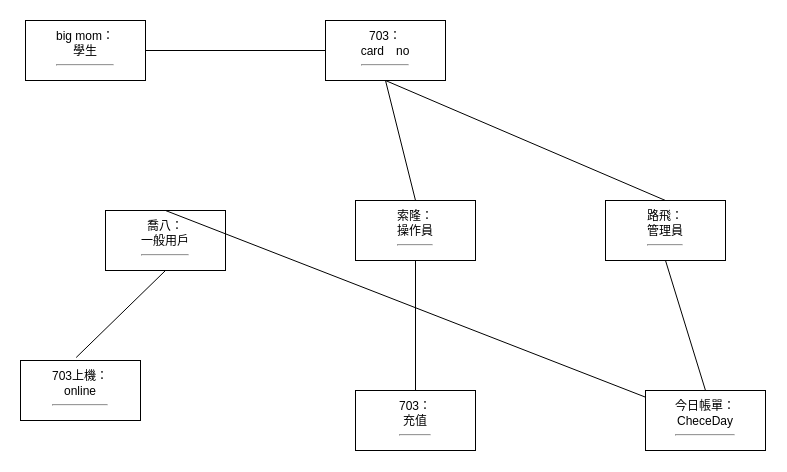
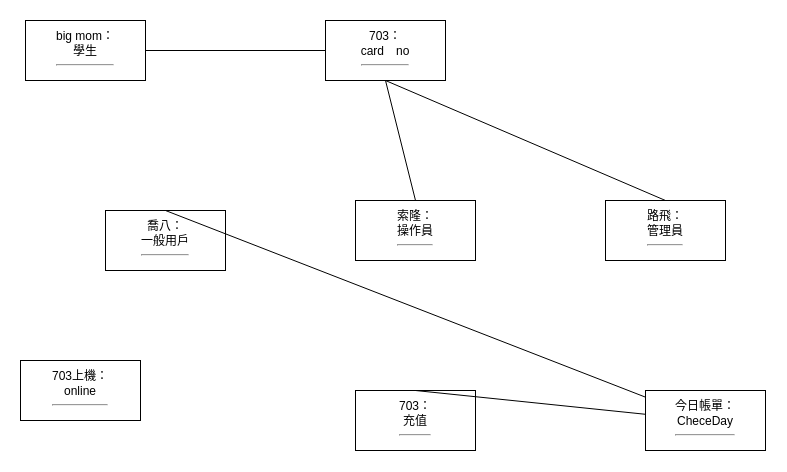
(121, 314) -> none
(416, 326) -> (530, 402)
(686, 326) -> none
